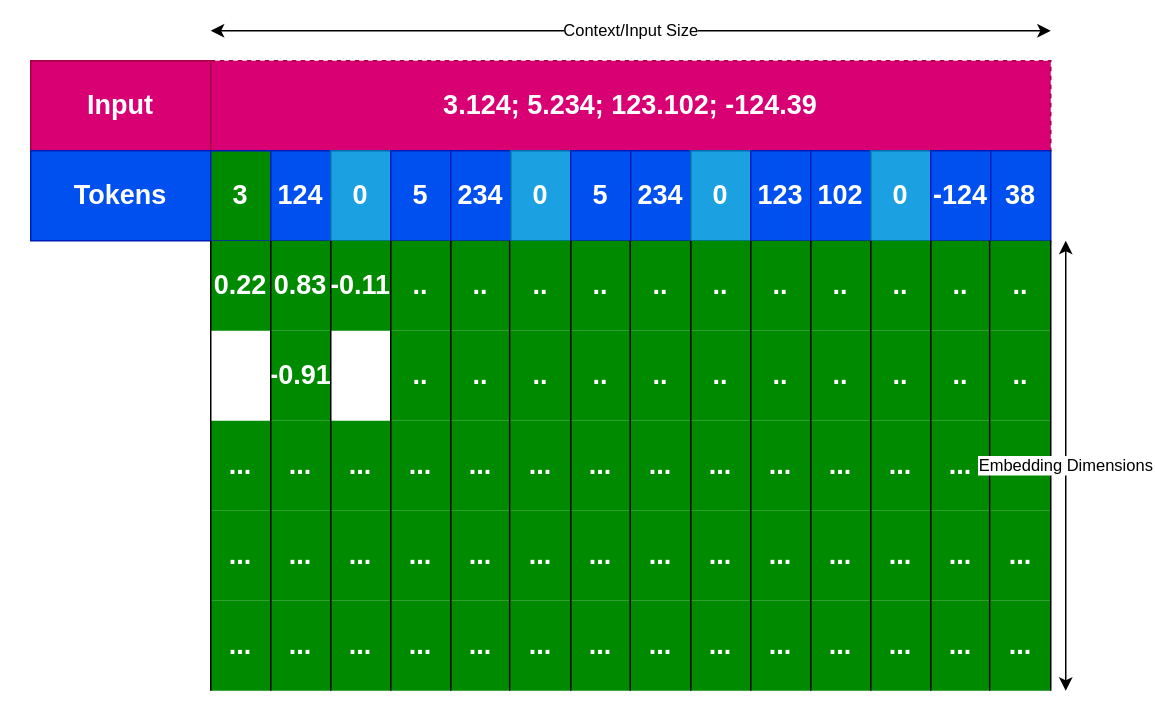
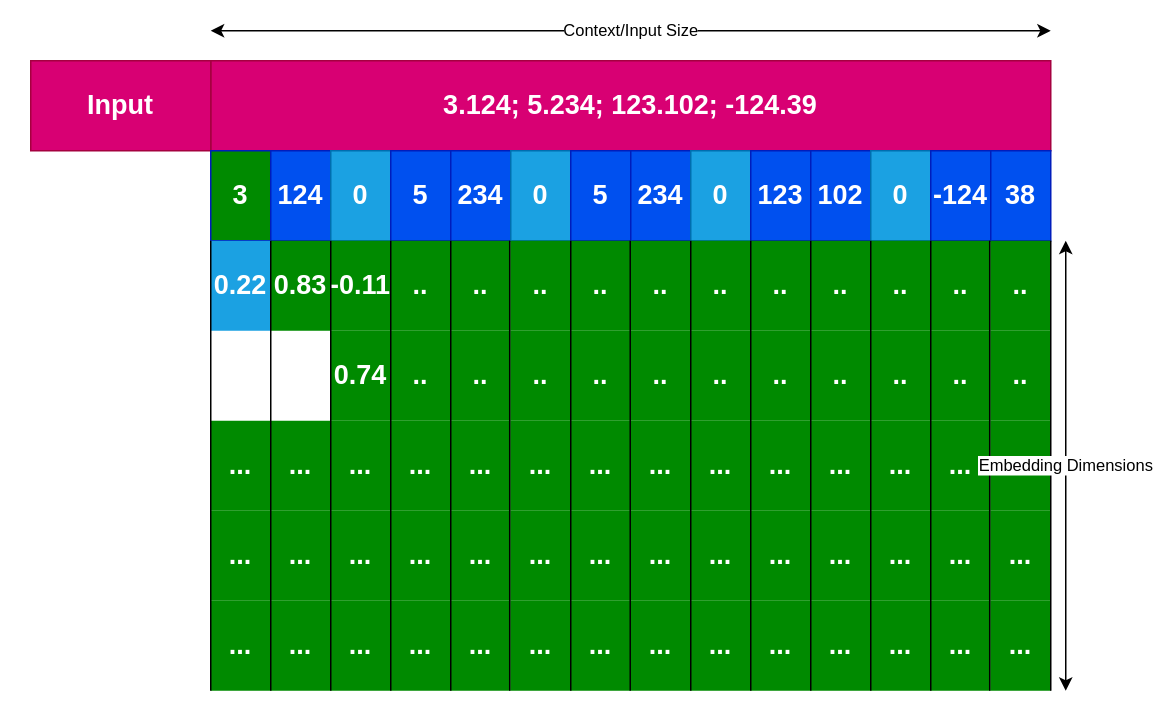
(631, 106) -> (631, 106)
(121, 196) -> none
(241, 286) -> (241, 286)
(301, 376) -> none
none -> (361, 376)
